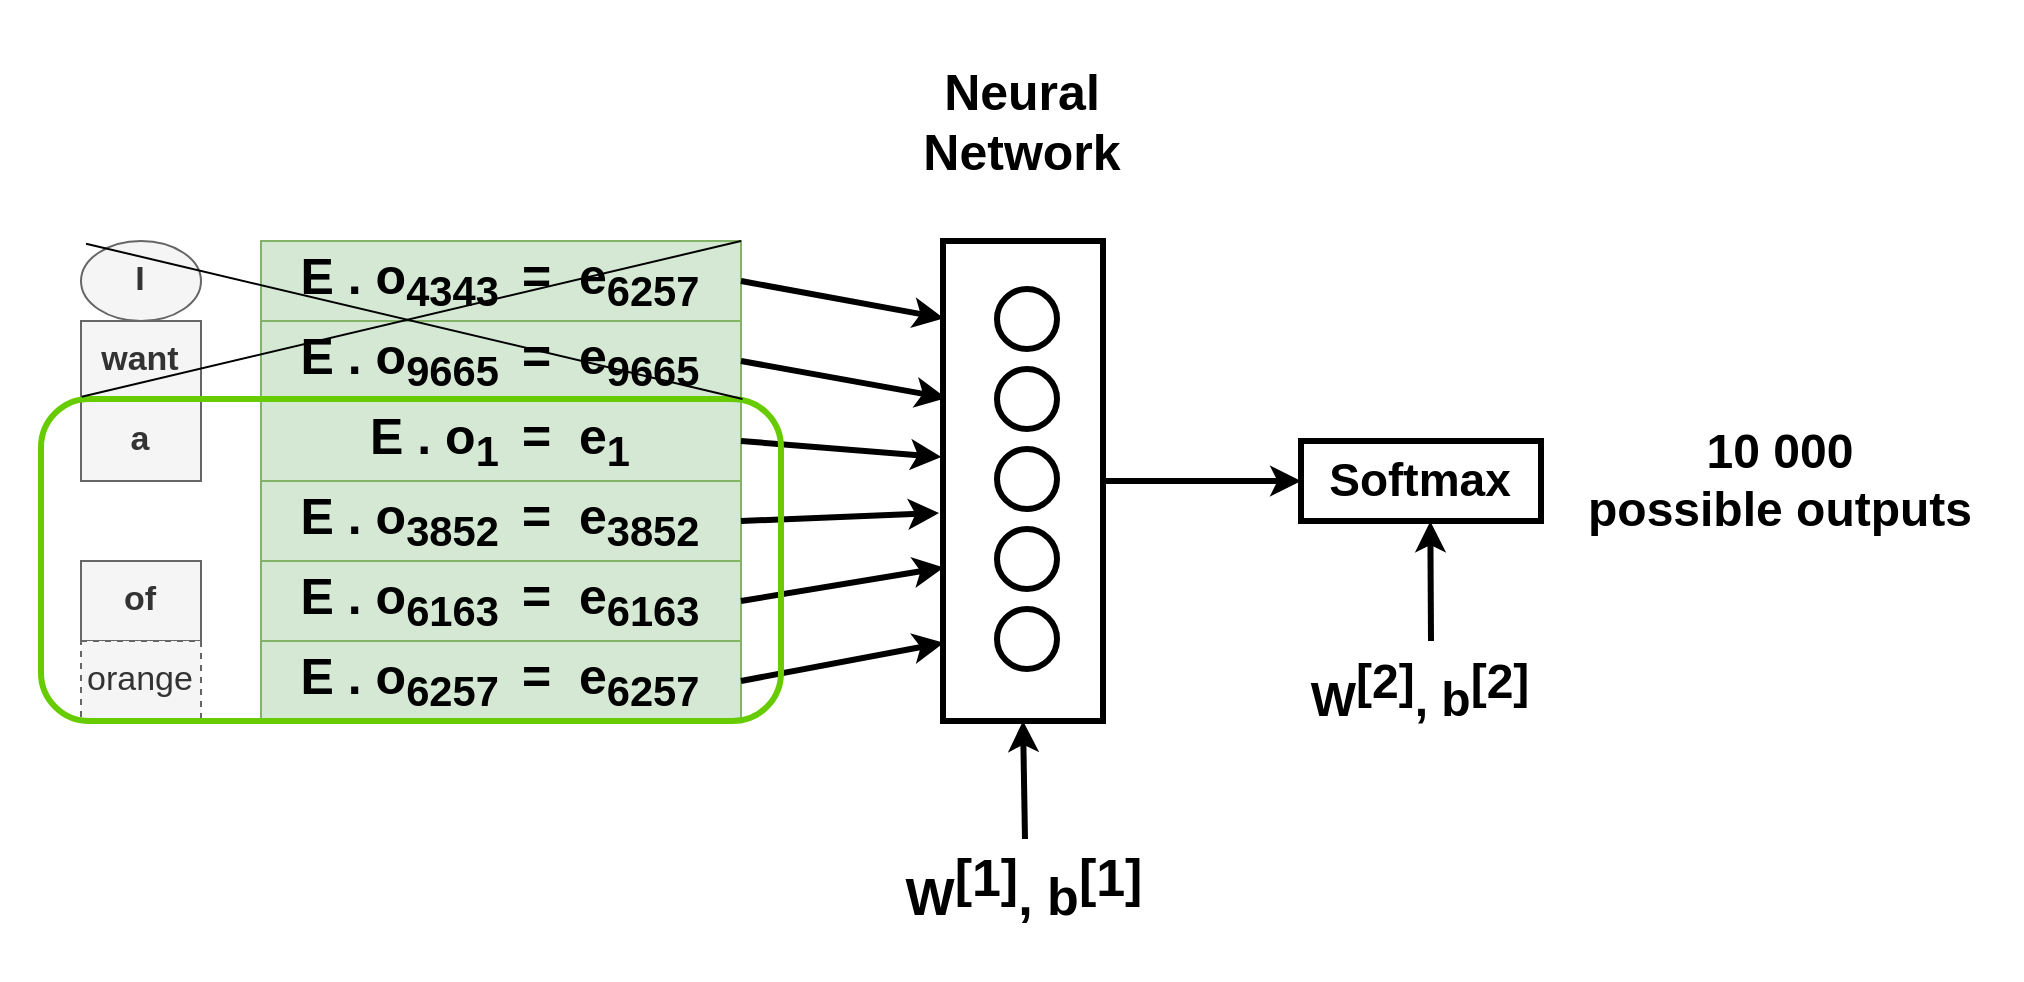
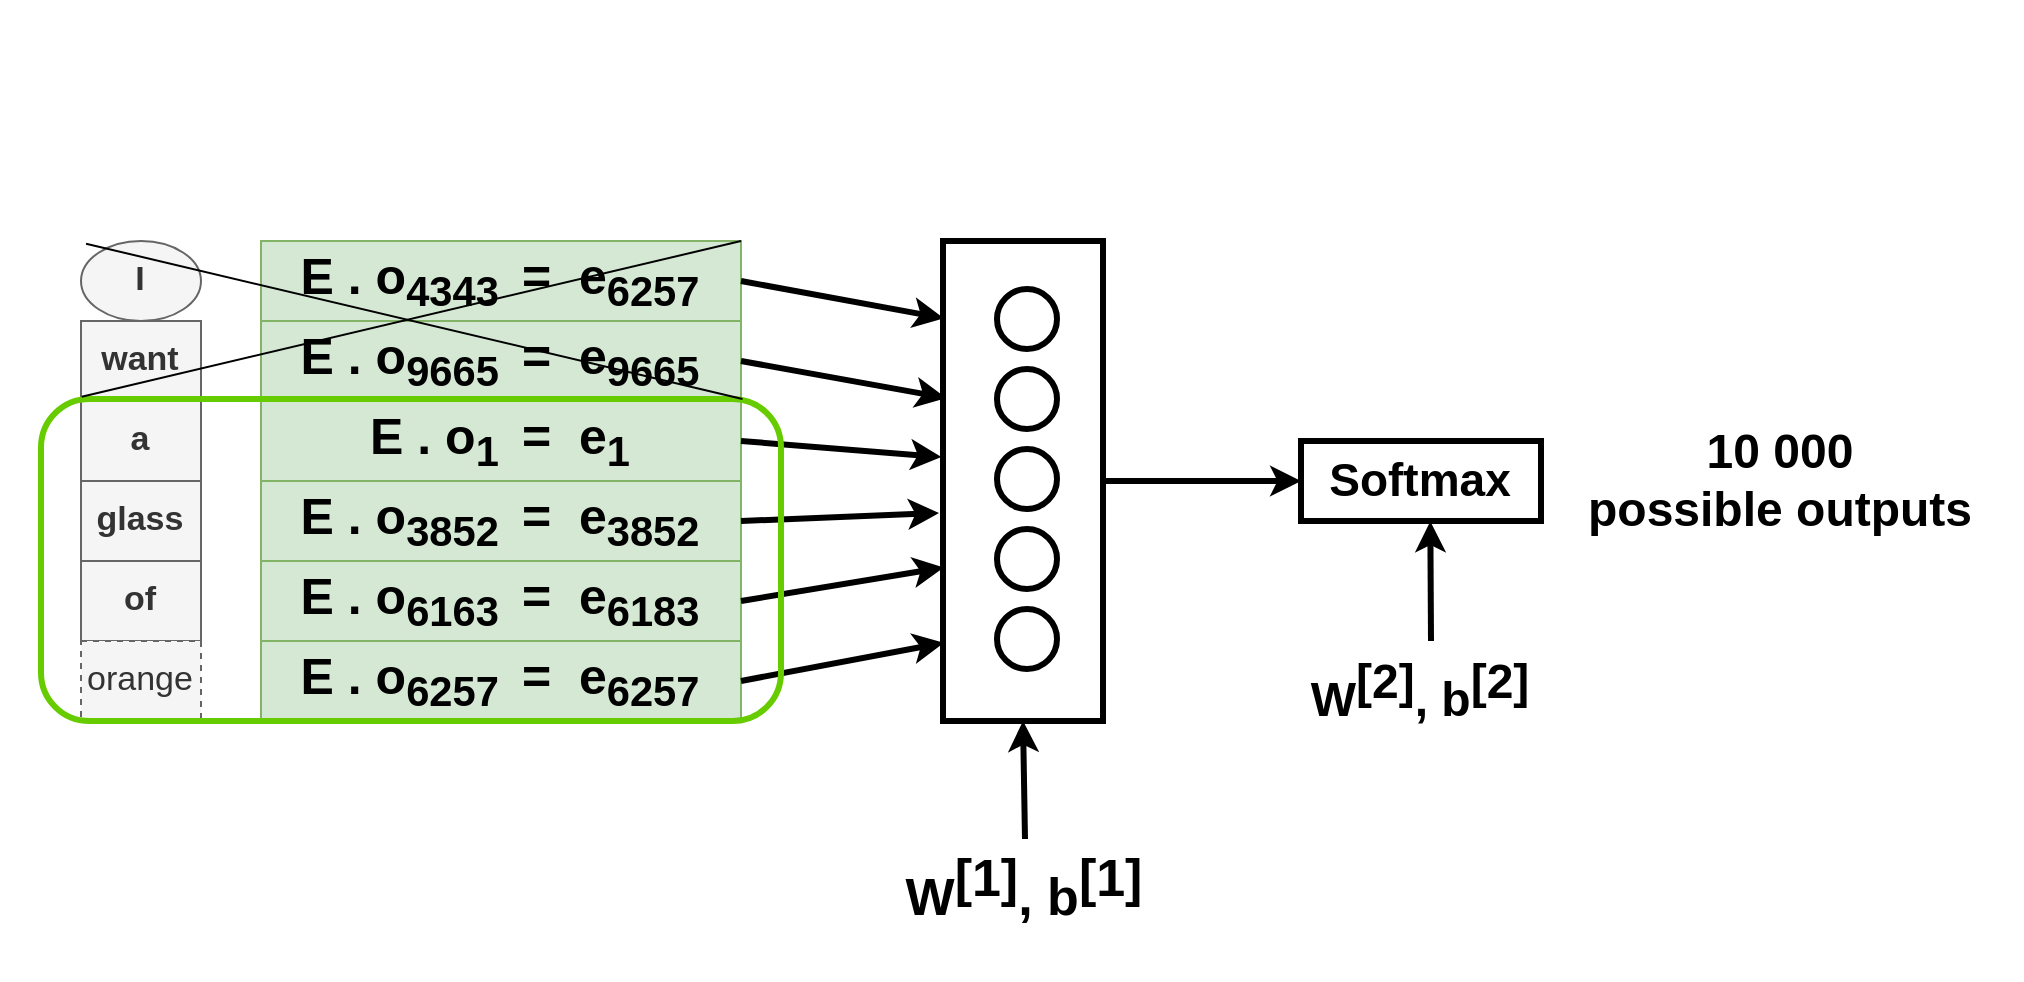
(1023, 121) -> none
none -> (141, 521)
(501, 601) -> (501, 601)
